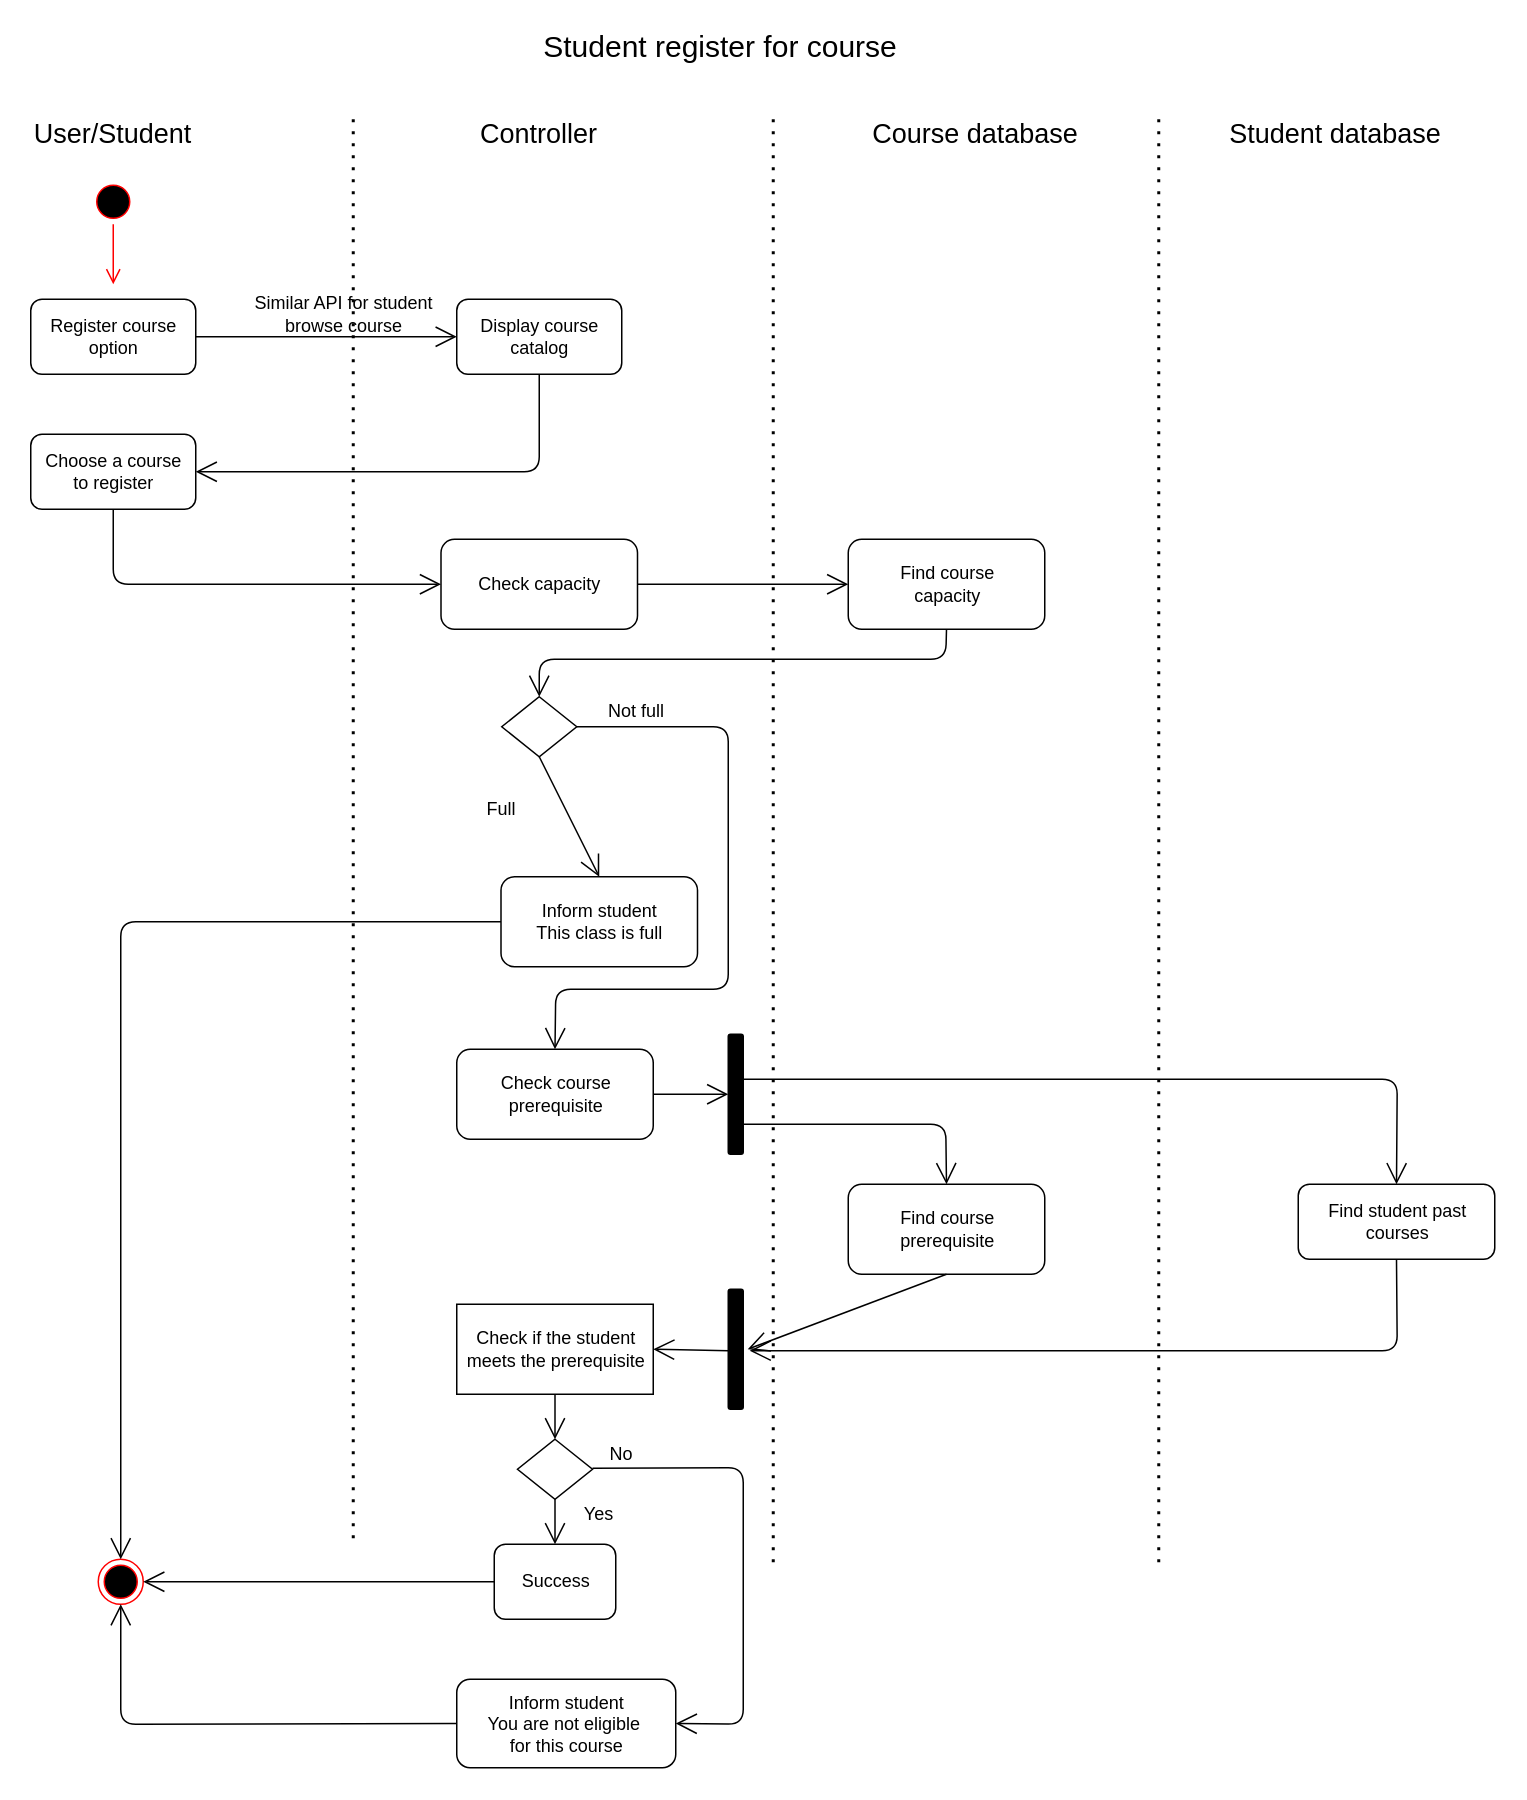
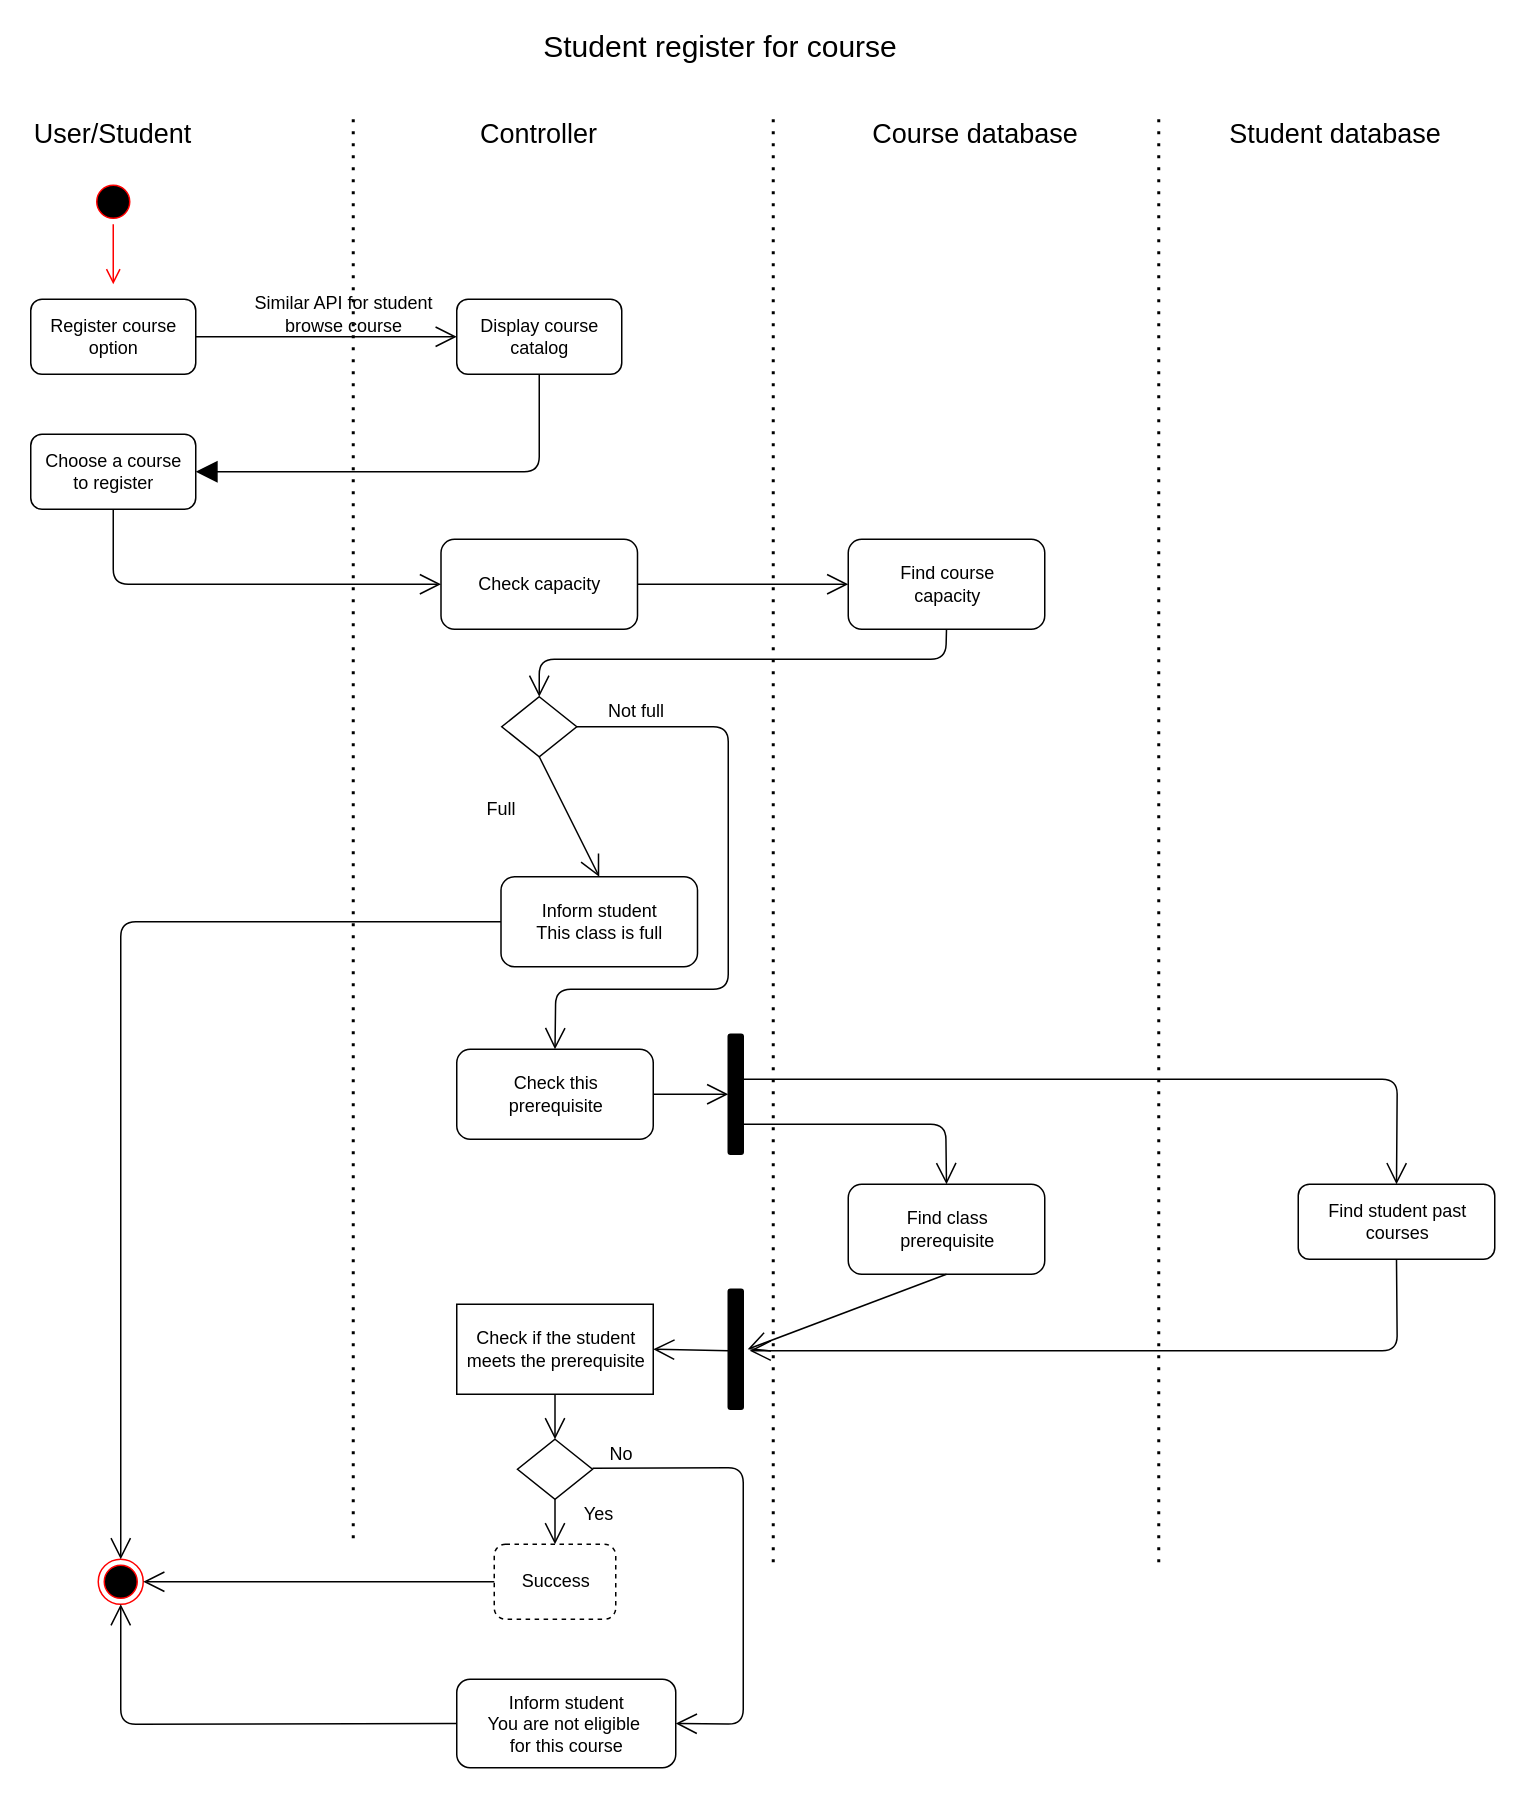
(210, 472) -> (218, 472)
(557, 1094) -> (557, 1094)
(948, 1229) -> (948, 1229)
(555, 1582) -> (555, 1582)
